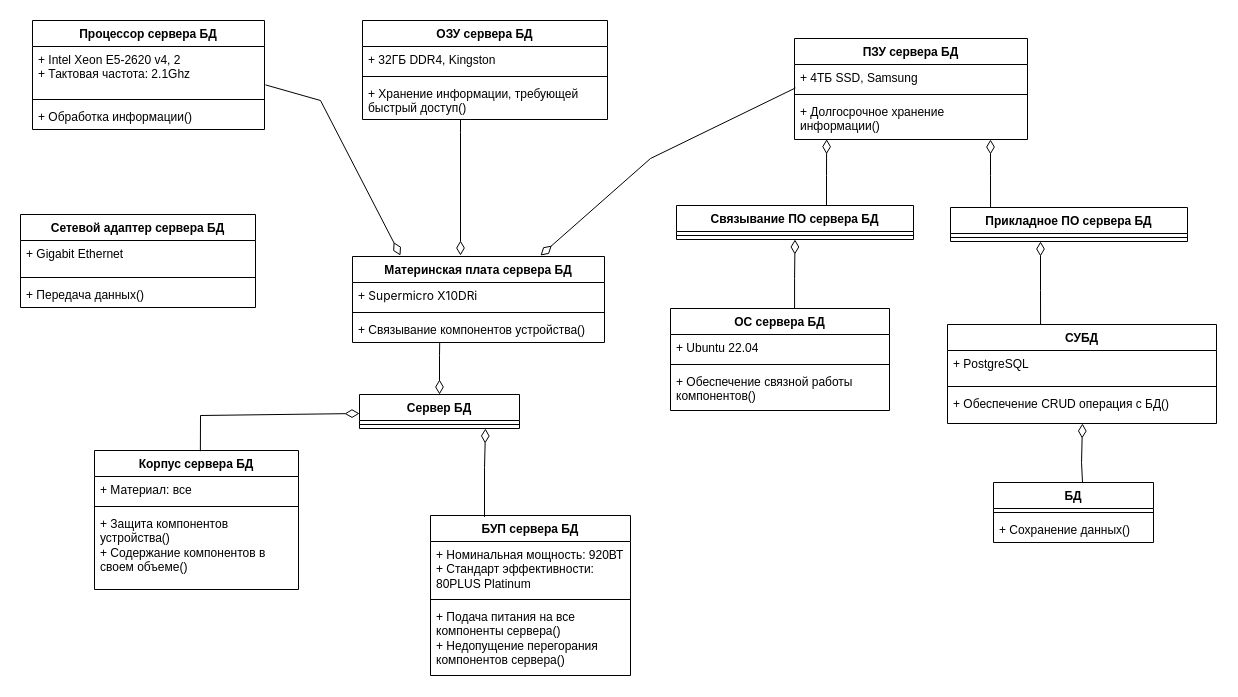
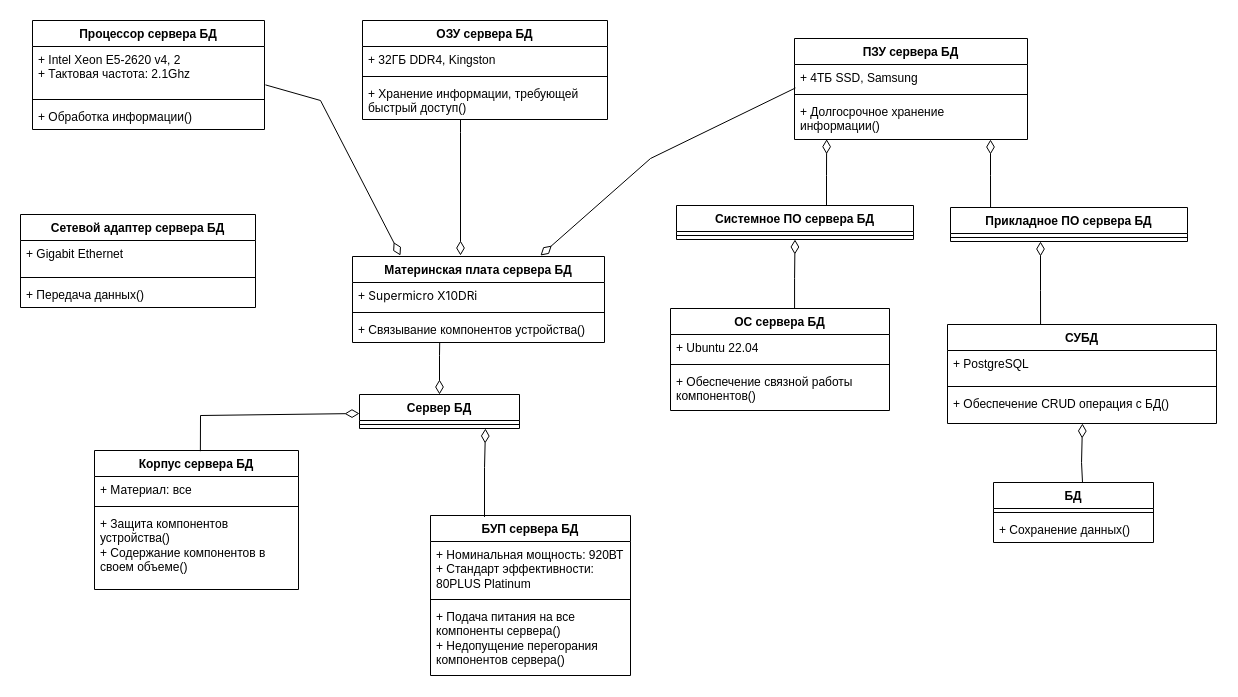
(795, 220) -> (795, 220)
